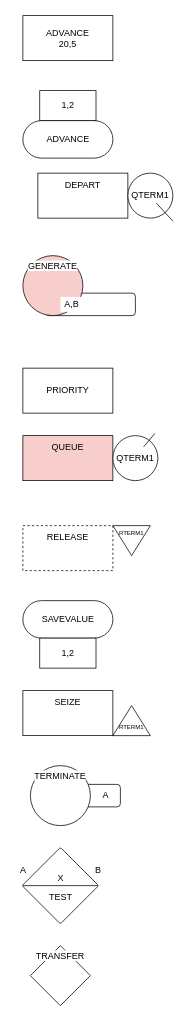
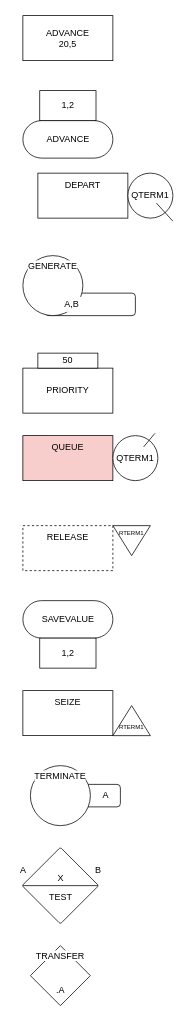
(53, 285) -> (53, 285)
none -> (68, 360)
none -> (60, 990)
